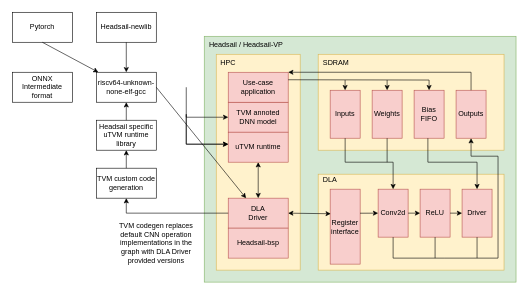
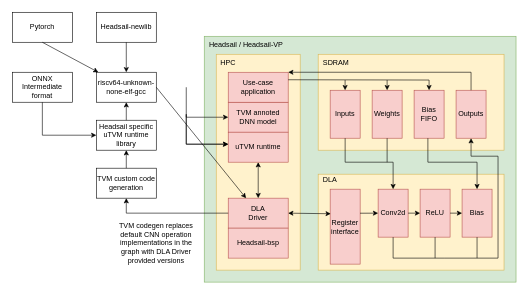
none -> (42, 119)
(477, 213) -> (477, 213)
